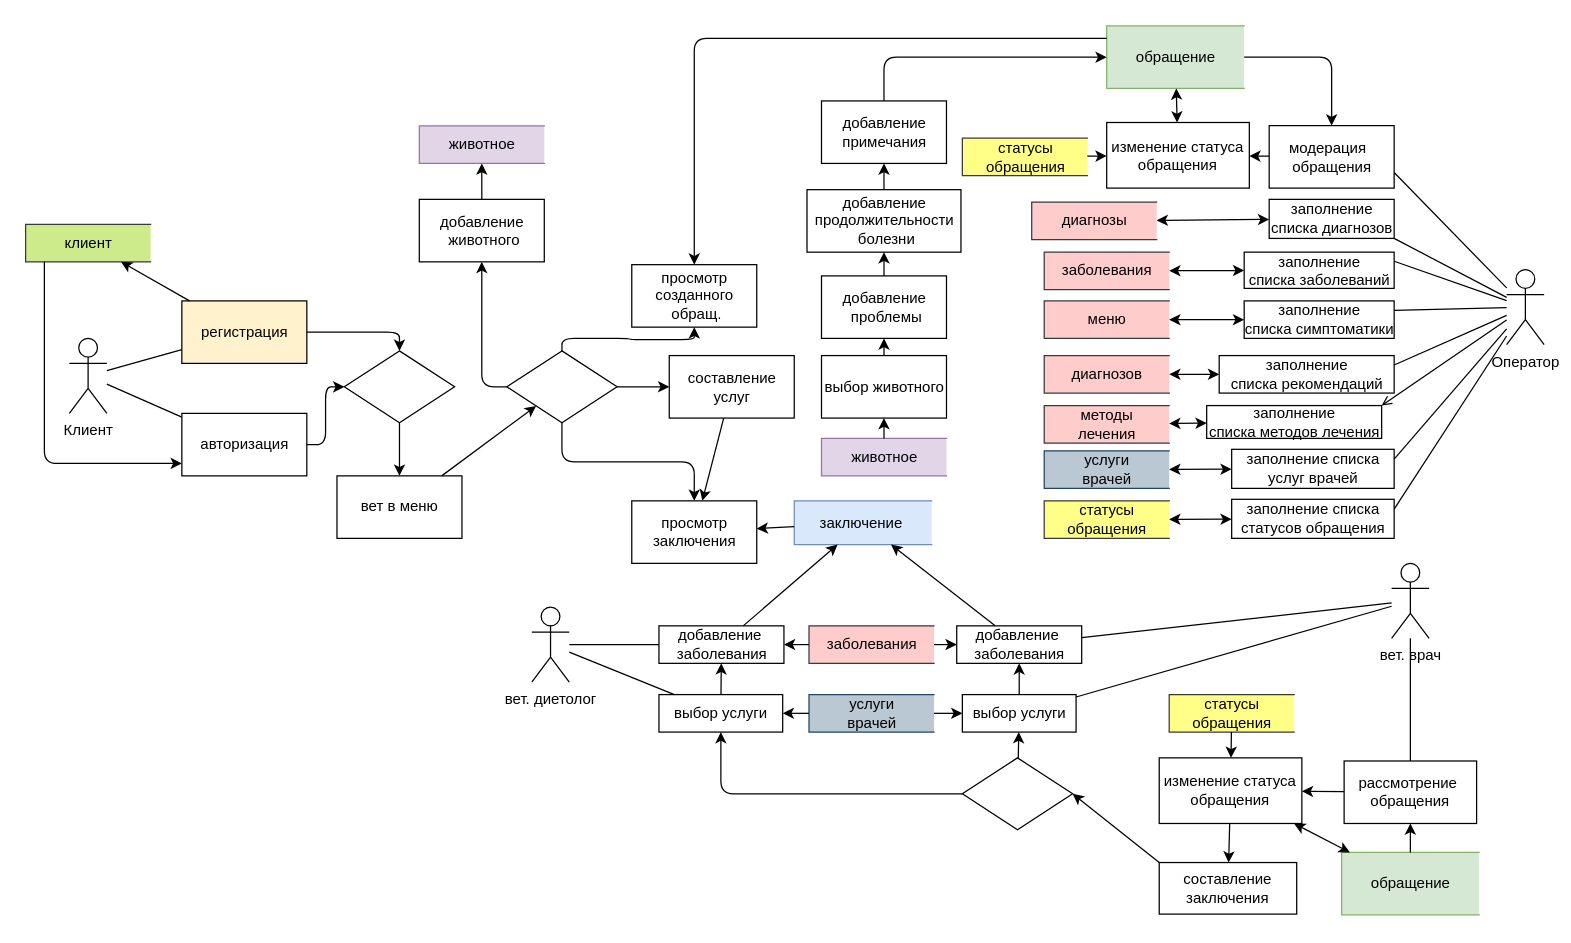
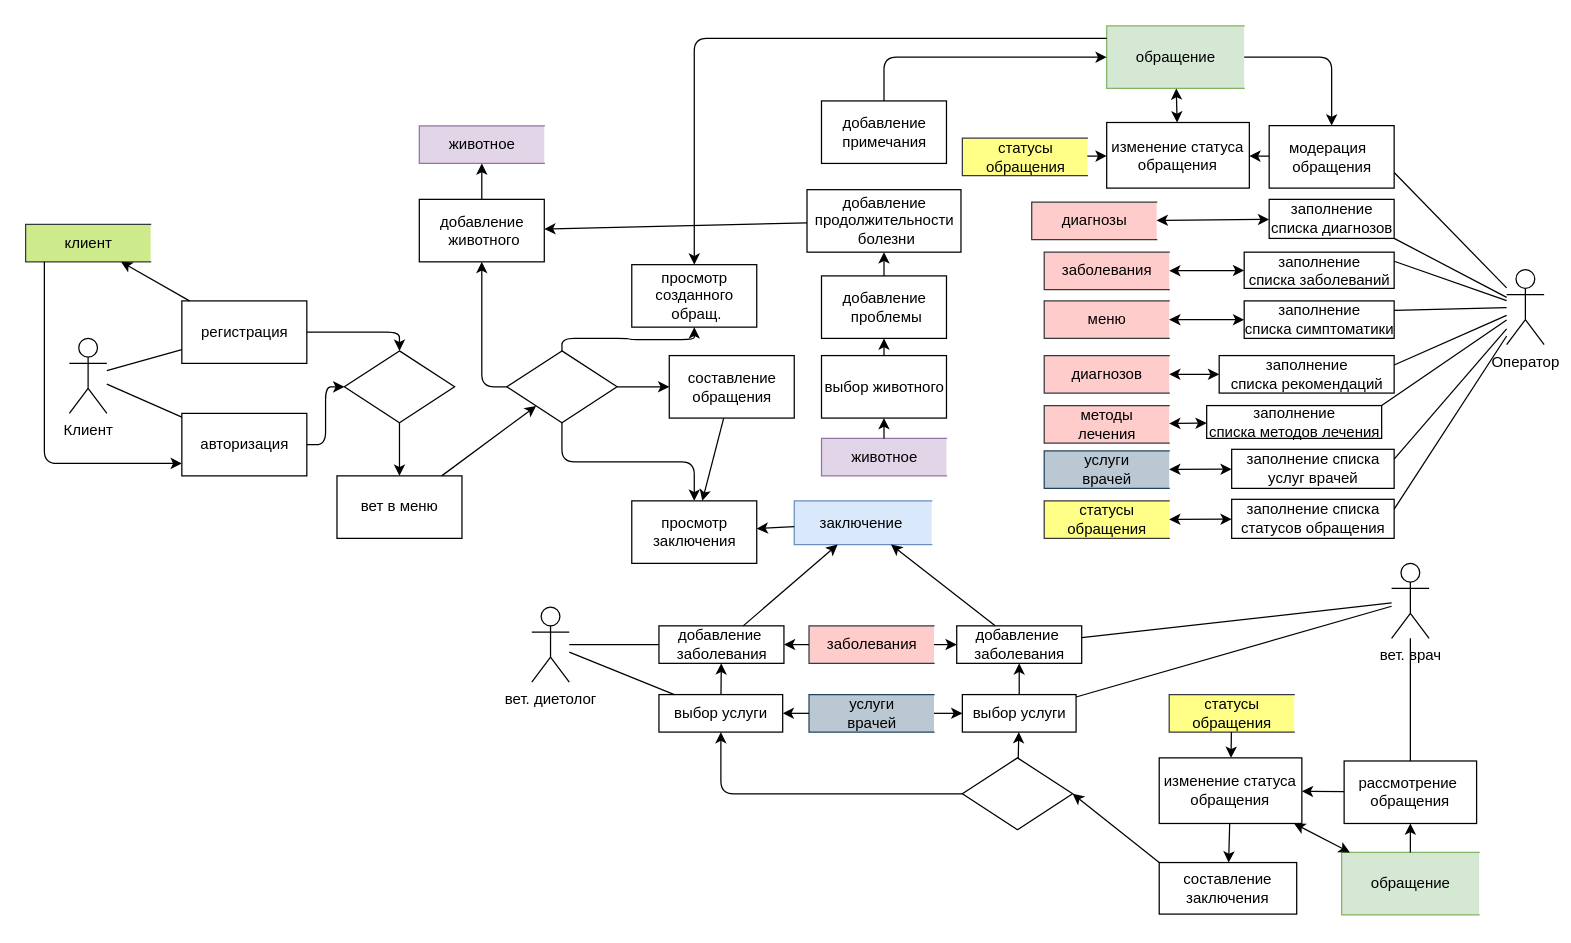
(884, 180) -> (680, 226)
(244, 332) -> (244, 332)
(733, 387) -> (733, 387)
(1387, 402) -> (1385, 403)
